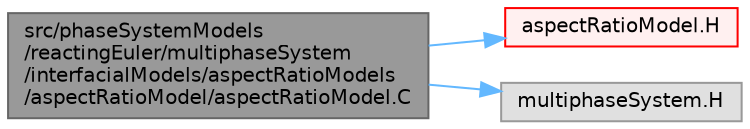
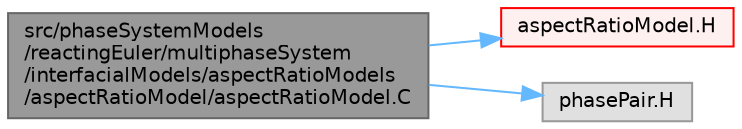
(621, 102) -> (617, 102)
